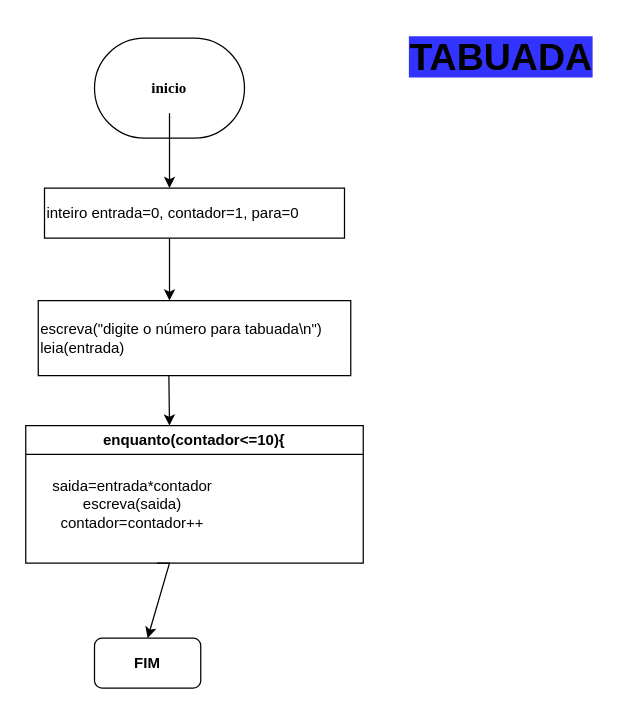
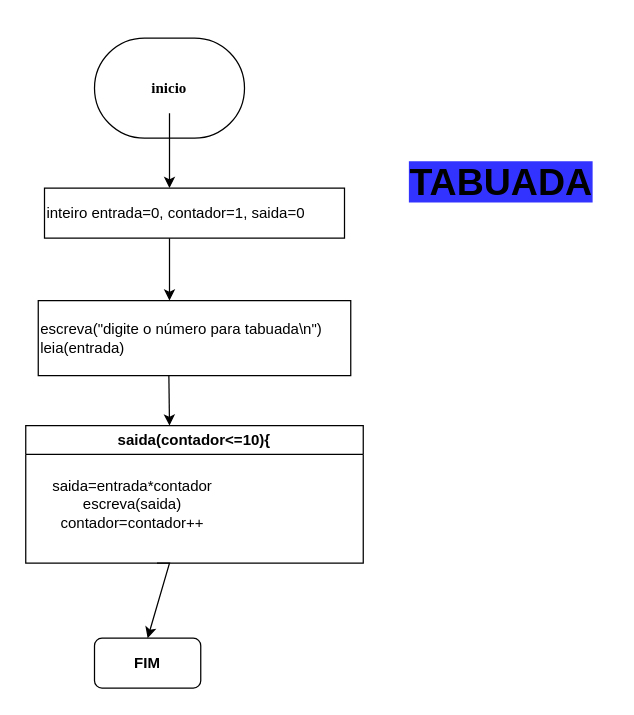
(501, 57) -> (501, 182)
(189, 213) -> (191, 213)
(194, 441) -> (194, 441)
